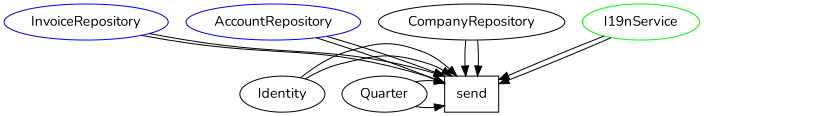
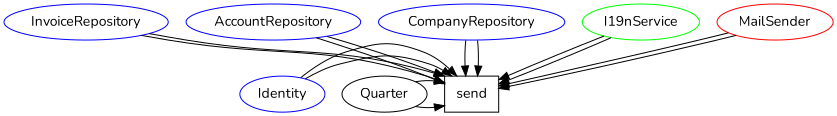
(472, 22) -> (472, 22)
none -> (775, 22)
(282, 94) -> (282, 94)
